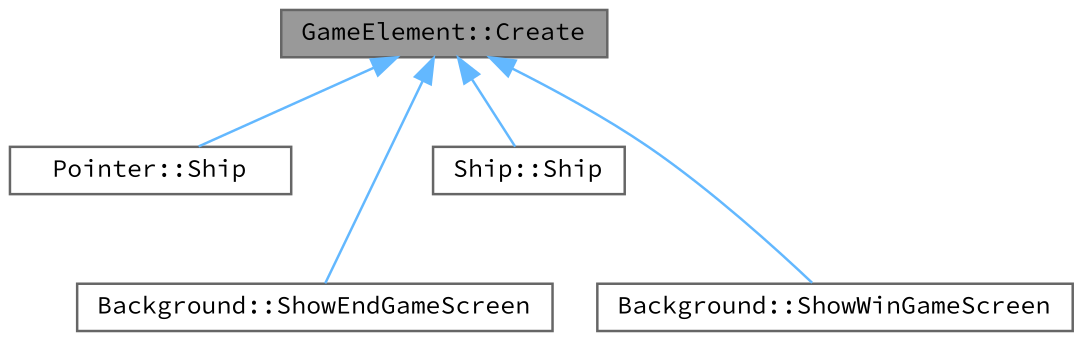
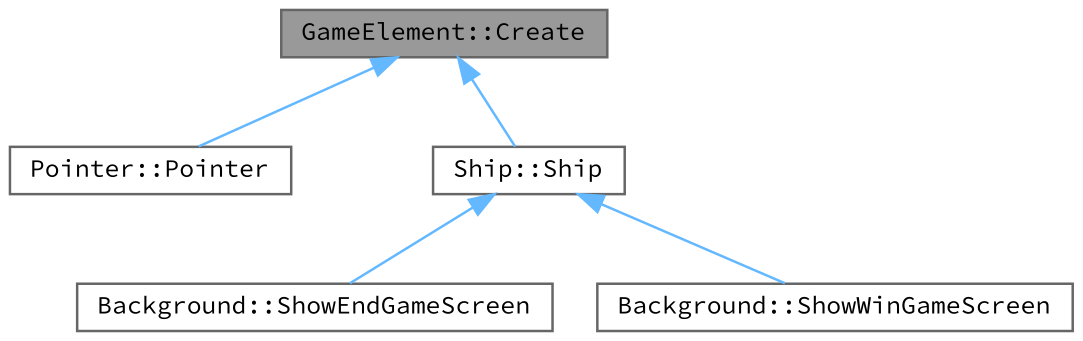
(671, 163) -> (693, 244)
(151, 170) -> (151, 170)
(374, 182) -> (411, 245)
